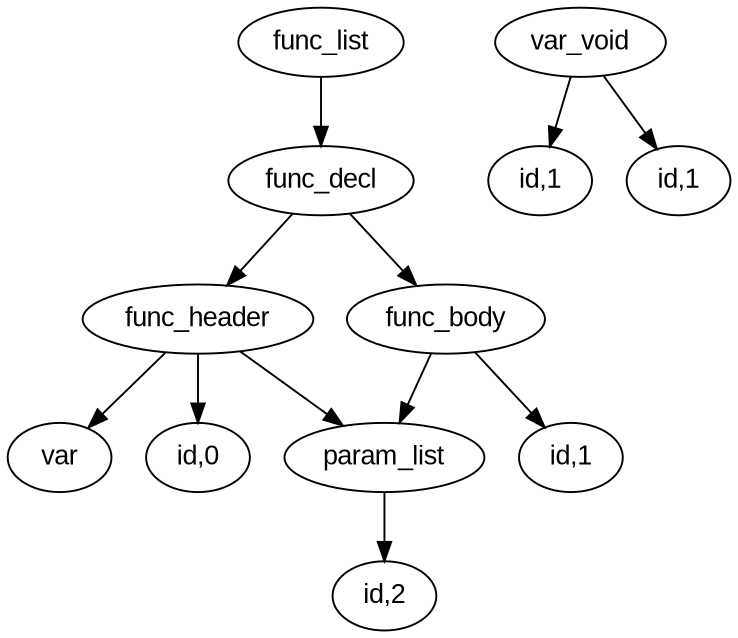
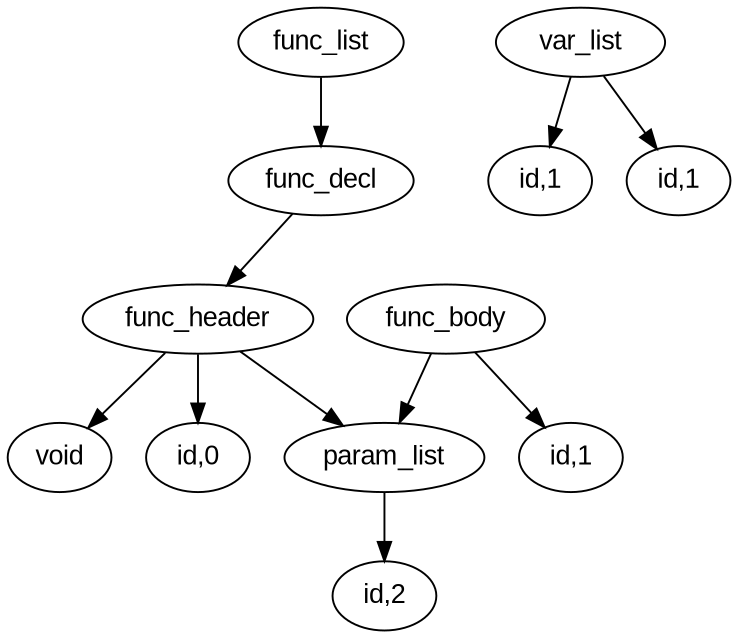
(581, 42) -> (581, 42)
(376, 242) -> none
(60, 457) -> (60, 457)
